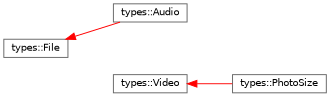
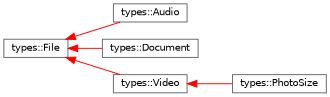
none -> (150, 48)
none -> (98, 67)
